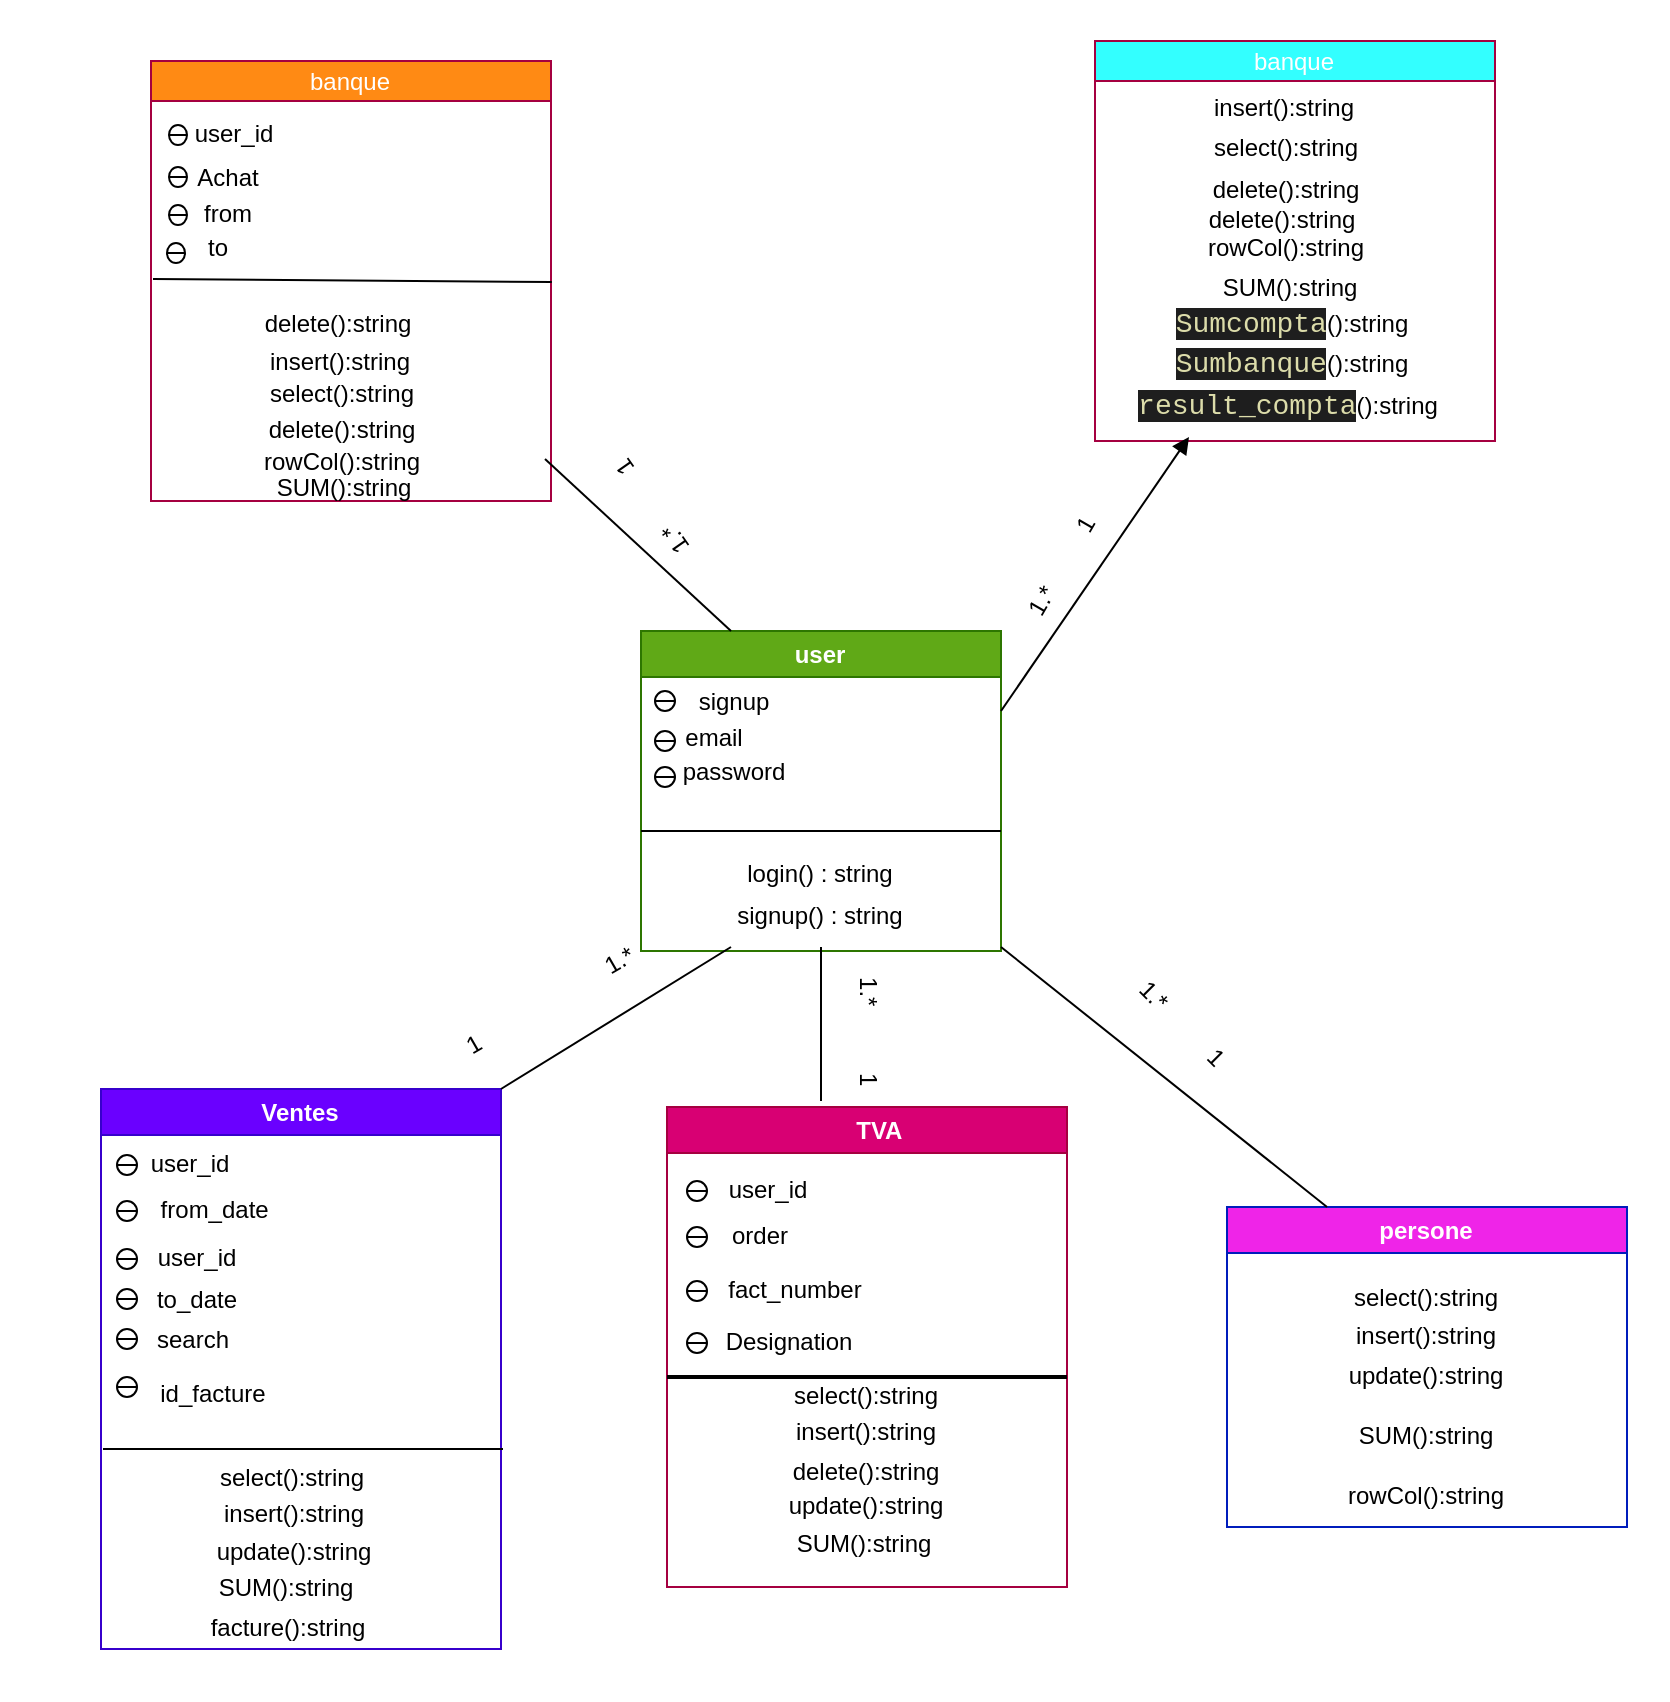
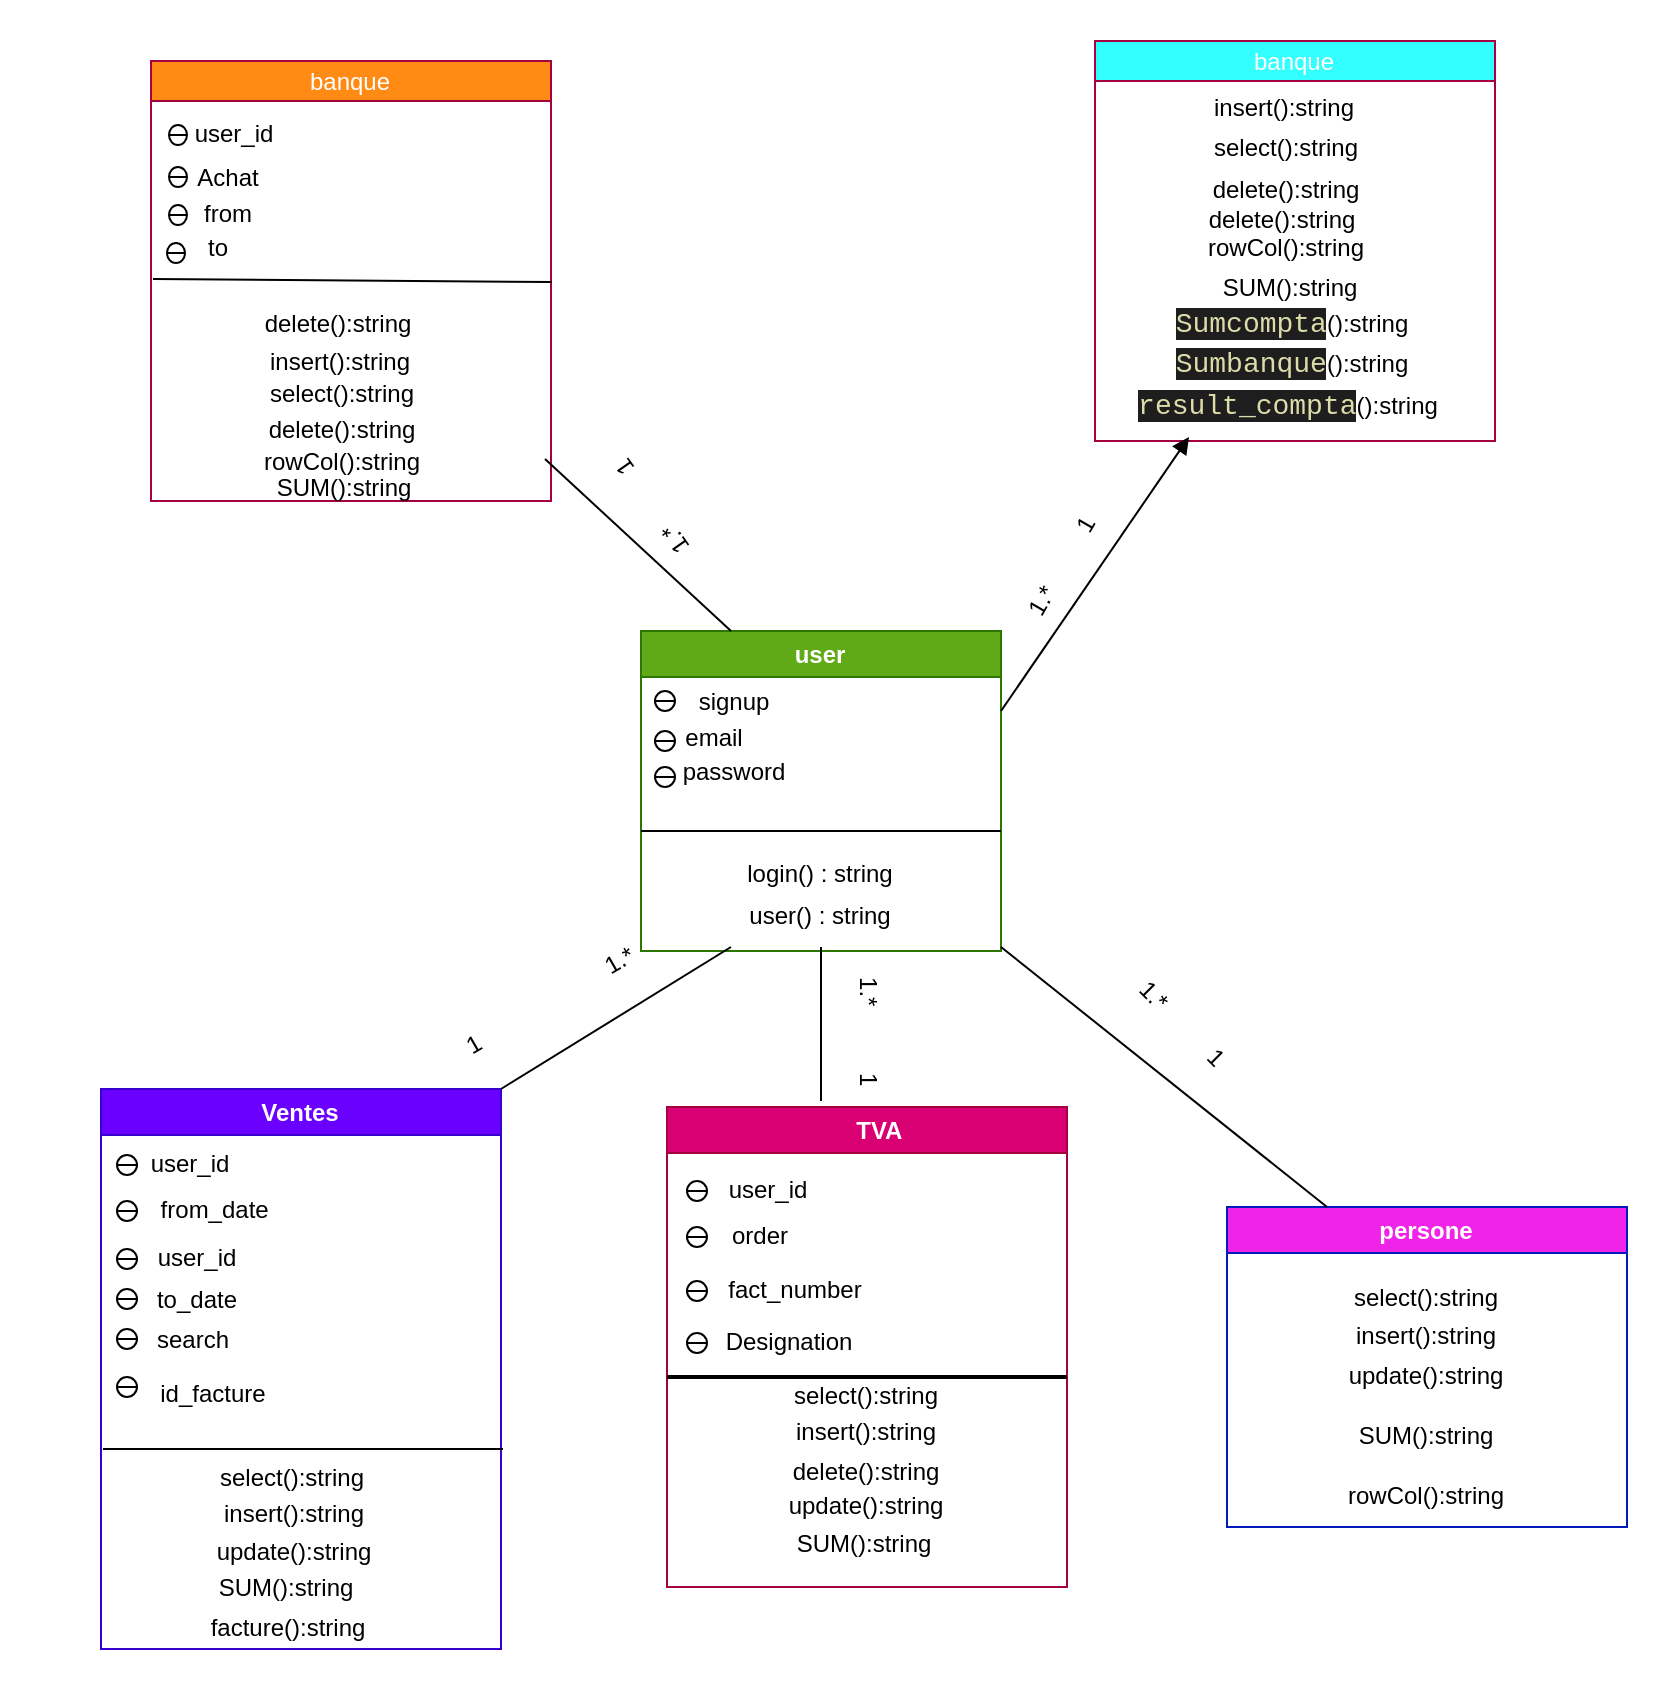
(821, 917) -> (821, 917)
